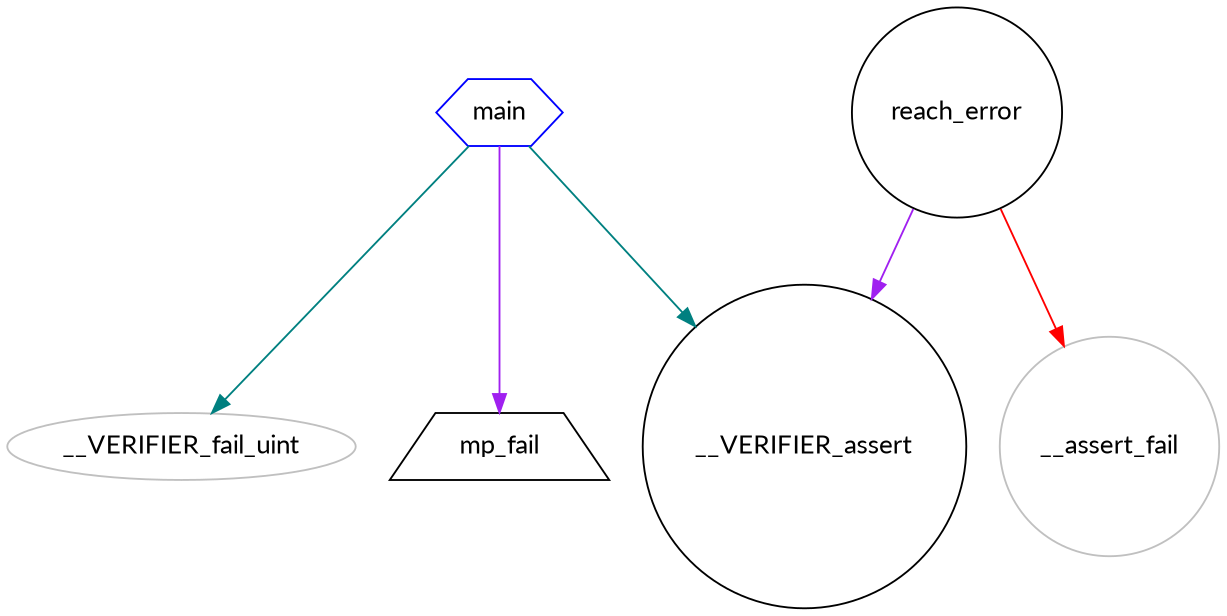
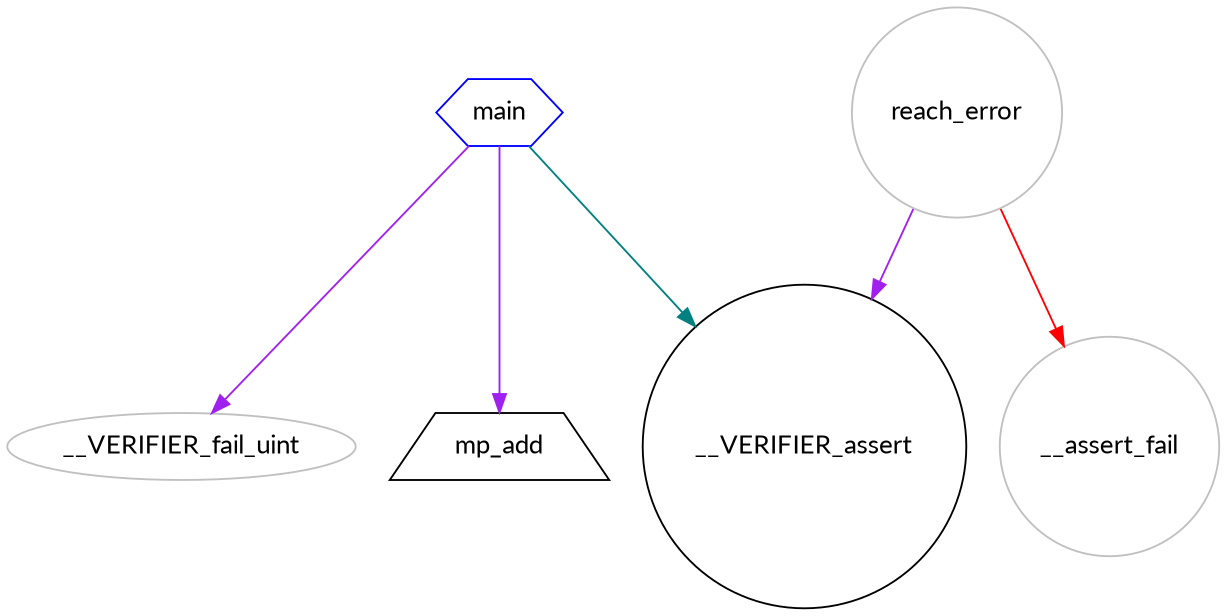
(957, 113) -> (957, 113)
(347, 273) -> (347, 273)
(500, 447) -> (500, 447)
